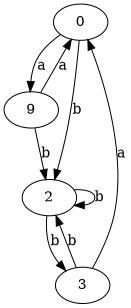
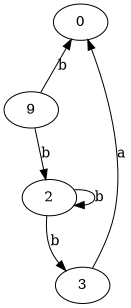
(40, 55) -> none
(63, 66) -> (63, 66)
(71, 106) -> none
(68, 246) -> none
